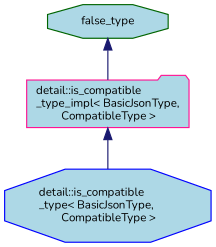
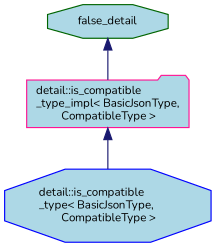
(108, 21) -> (108, 21)
